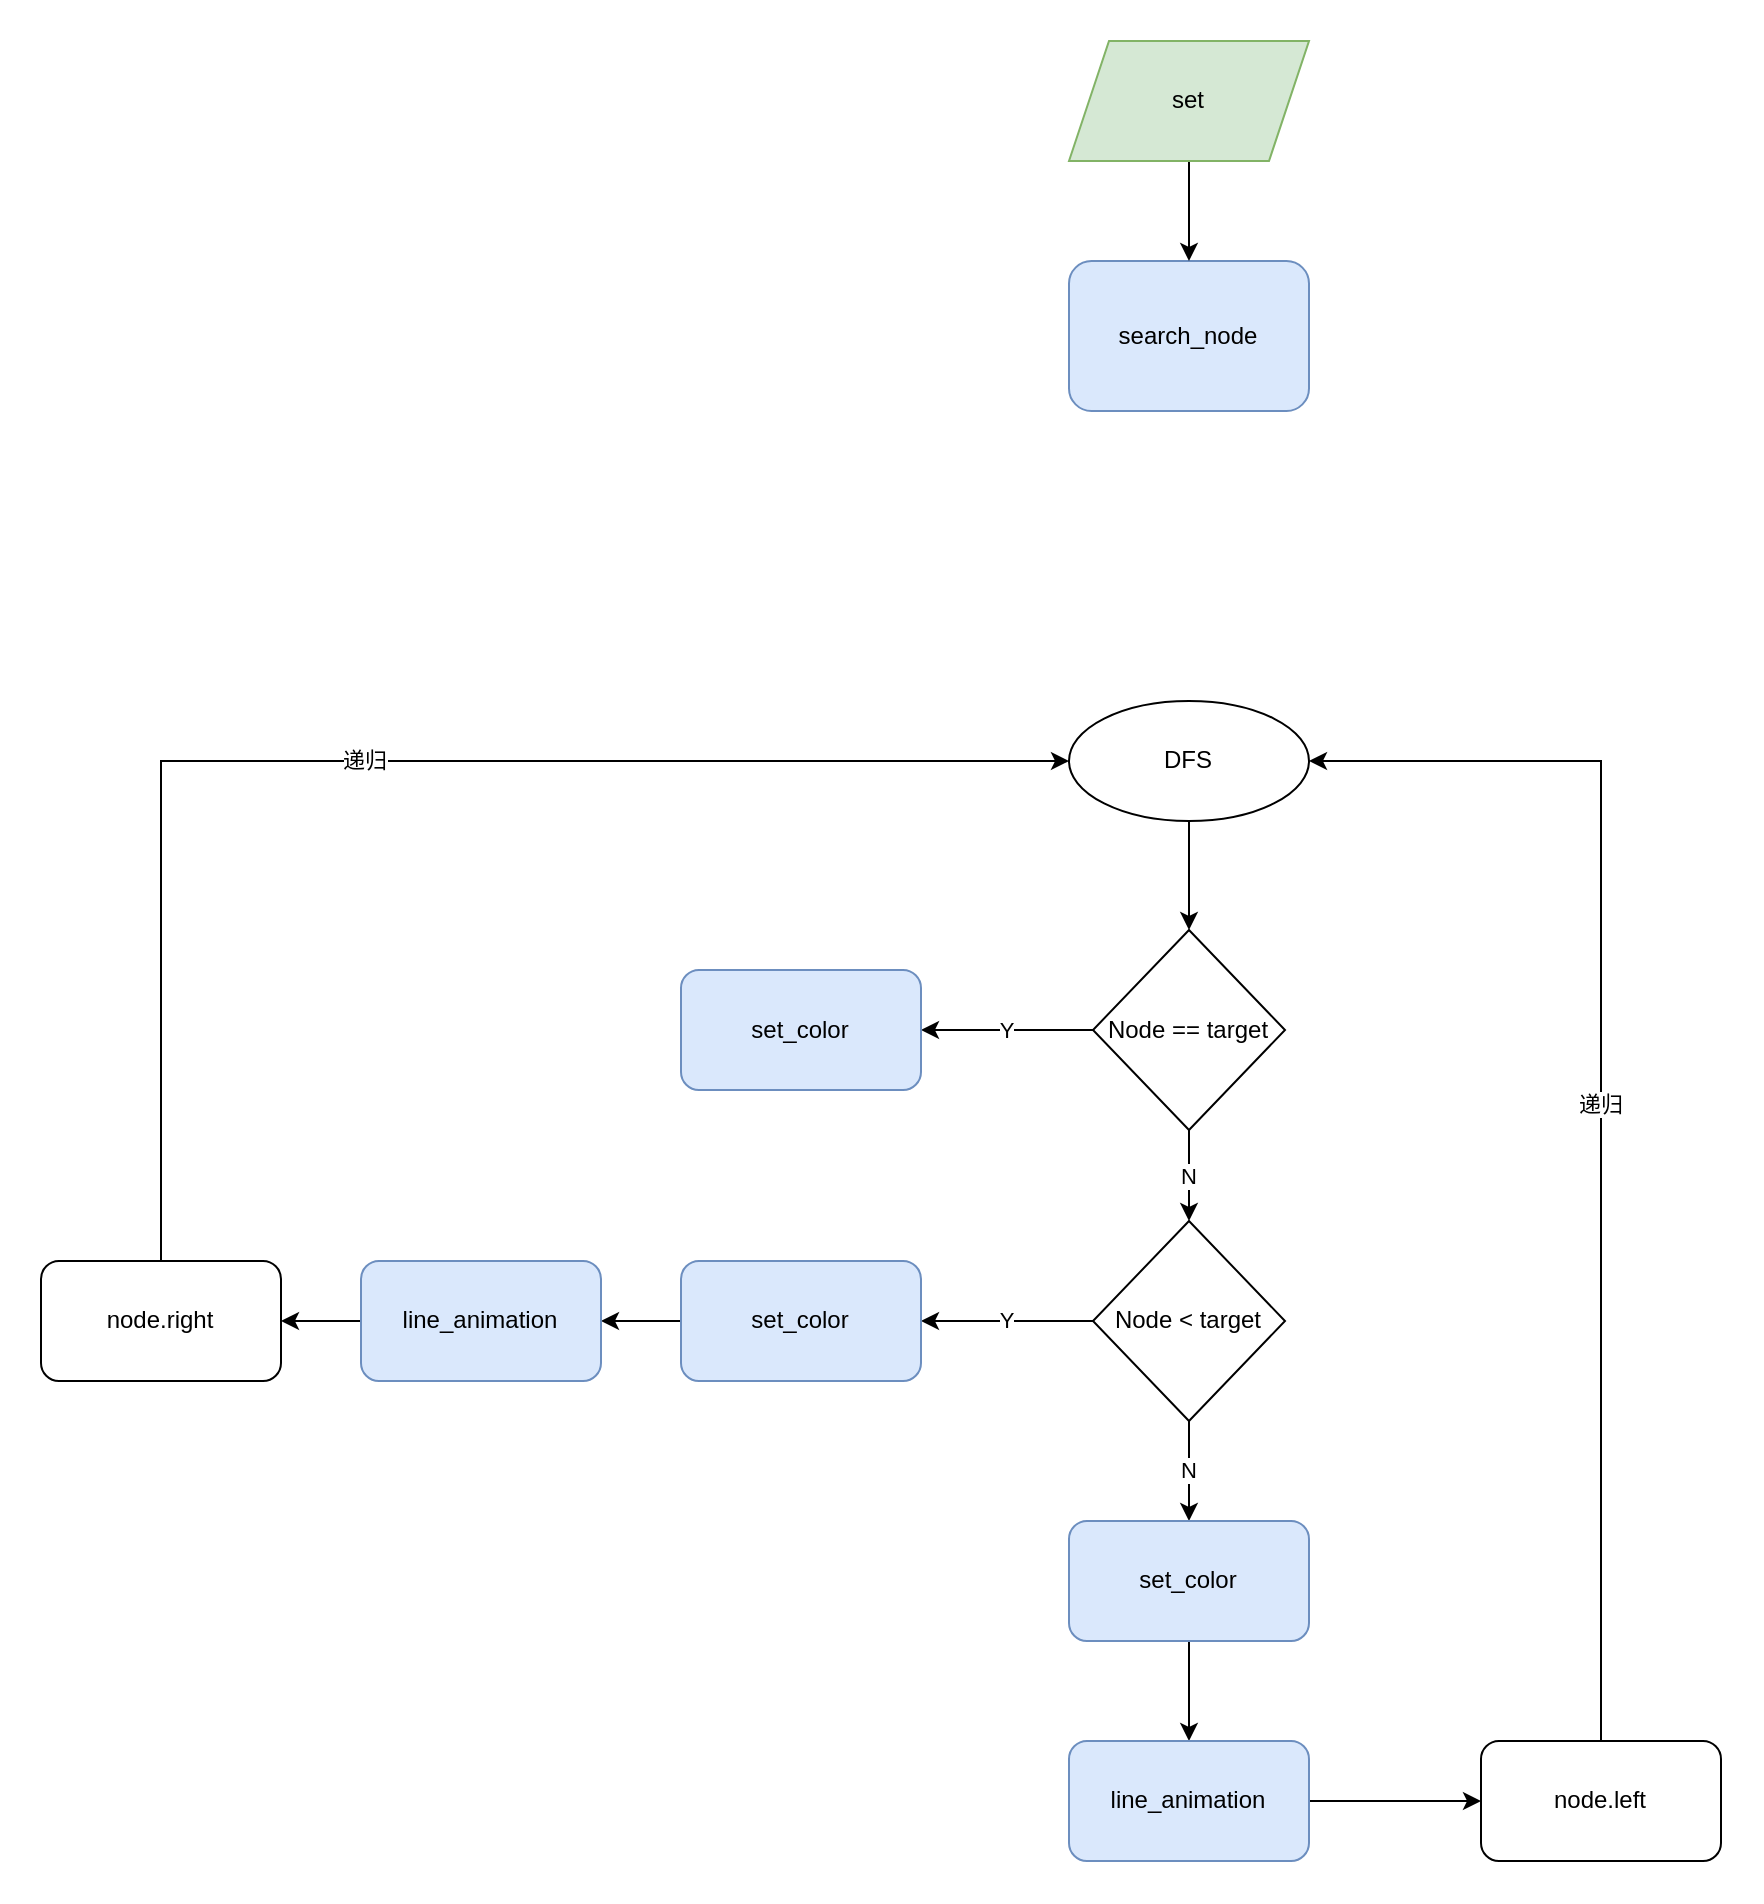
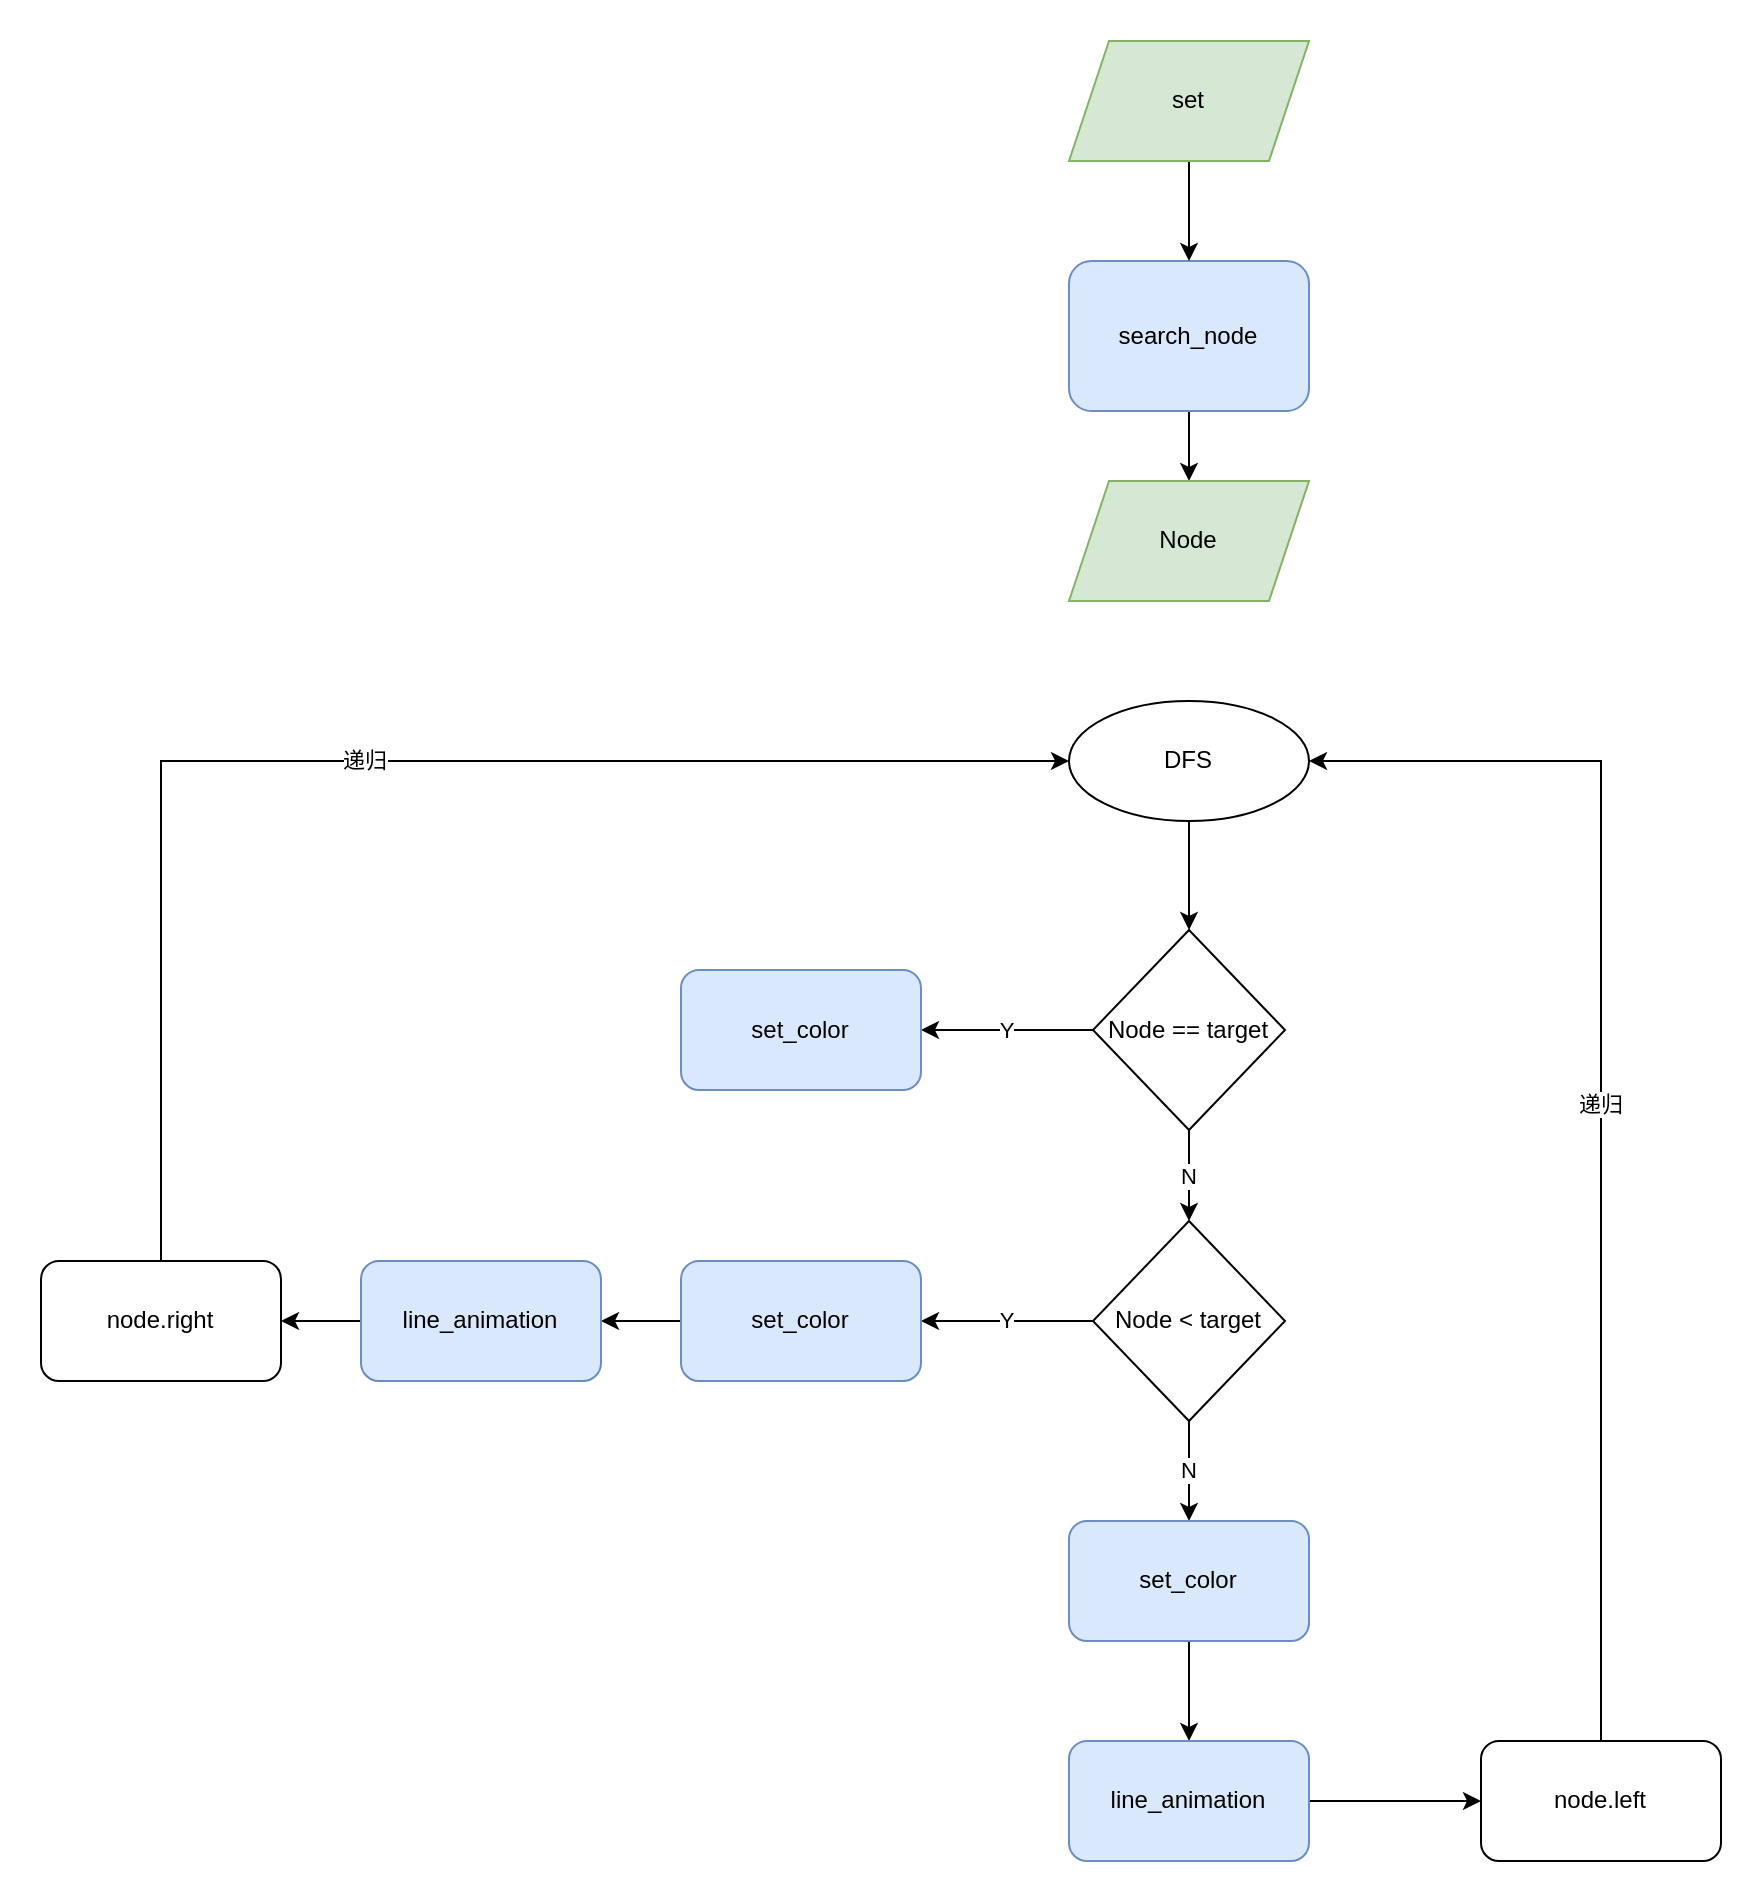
none -> (1189, 449)
none -> (1189, 541)
